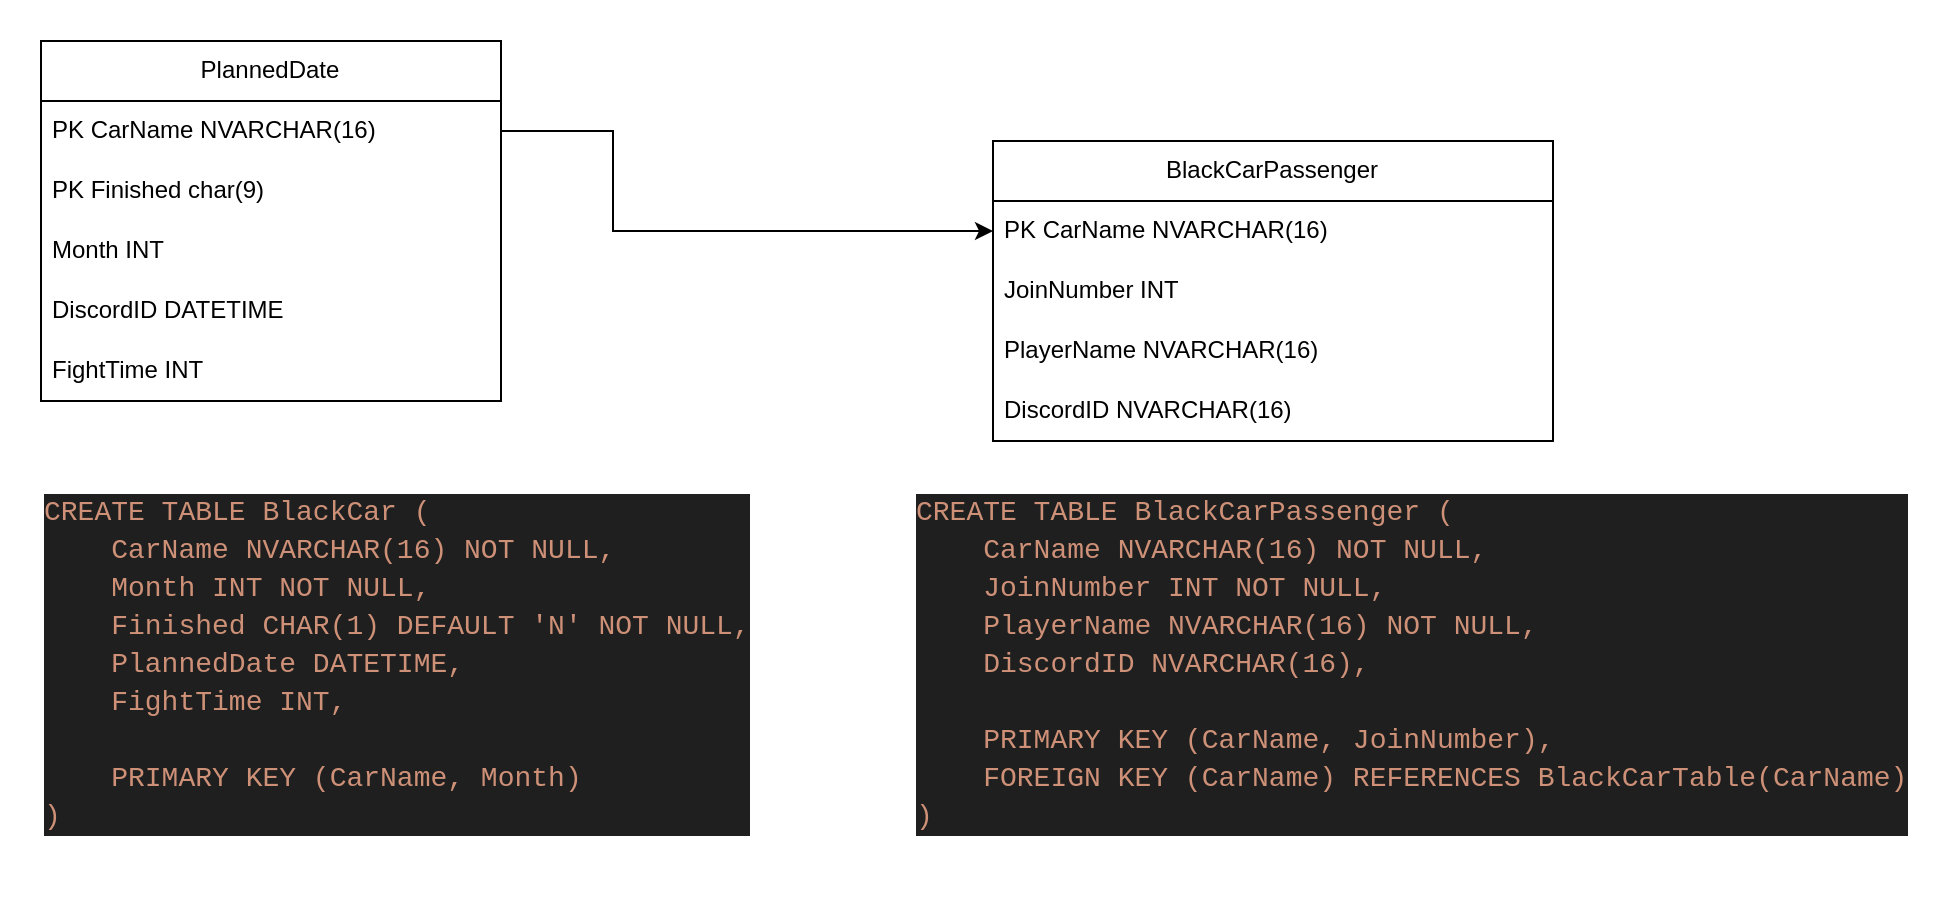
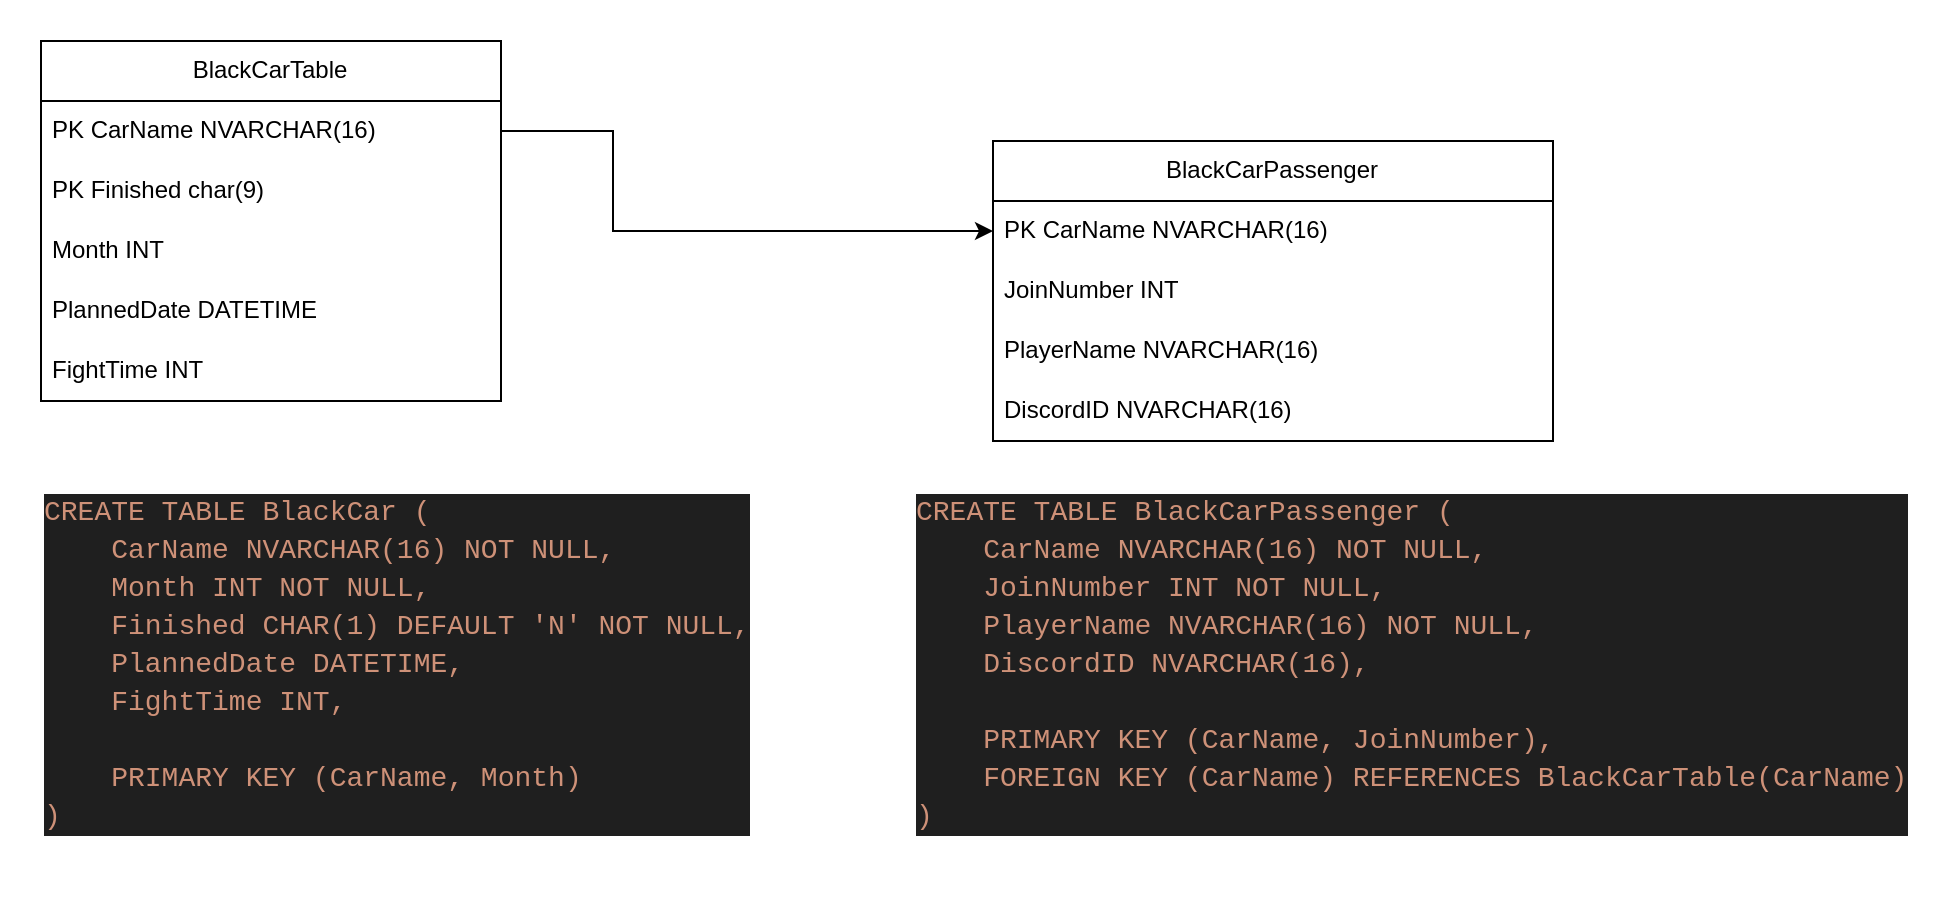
(271, 71) -> (271, 71)
(168, 311) -> (181, 311)
